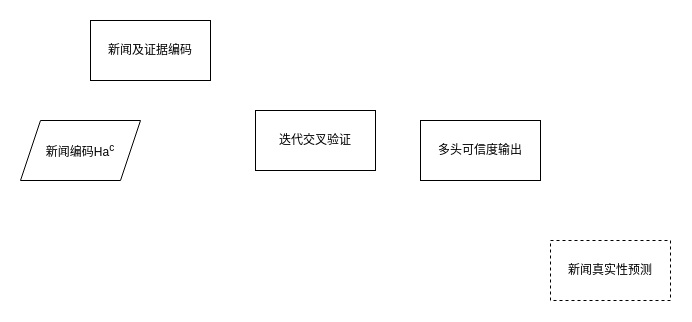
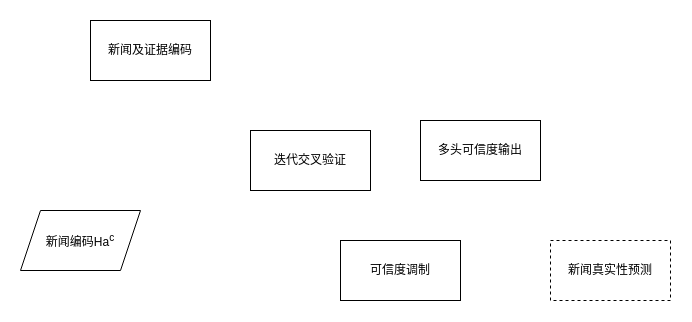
(316, 141) -> (311, 161)
(81, 151) -> (81, 241)
none -> (401, 271)
